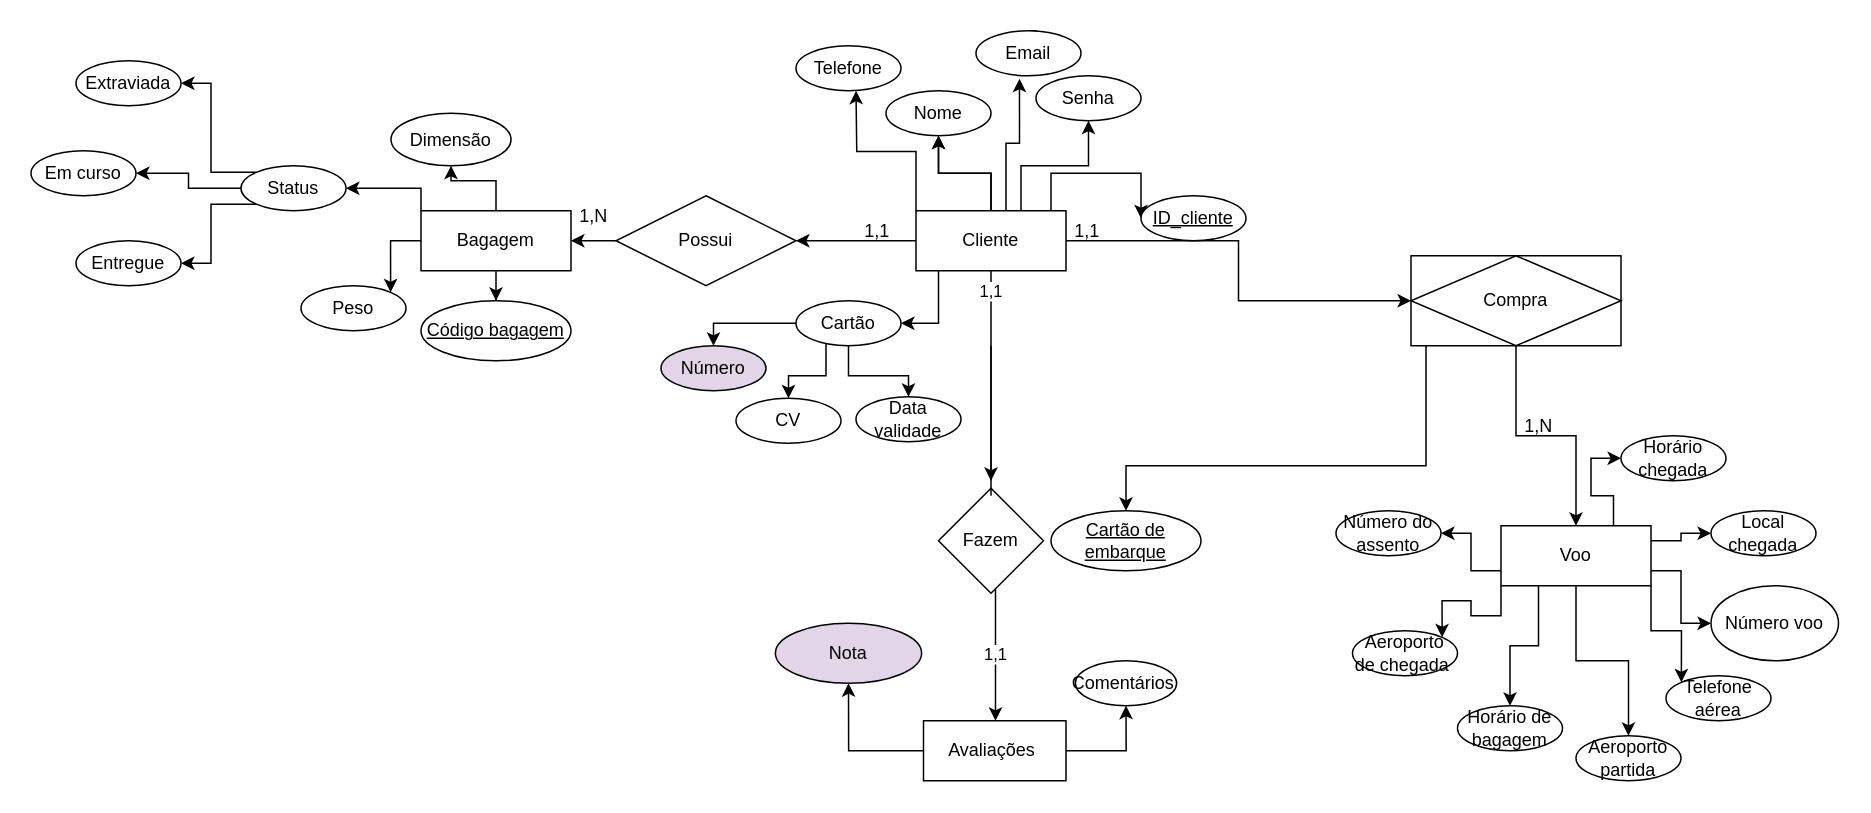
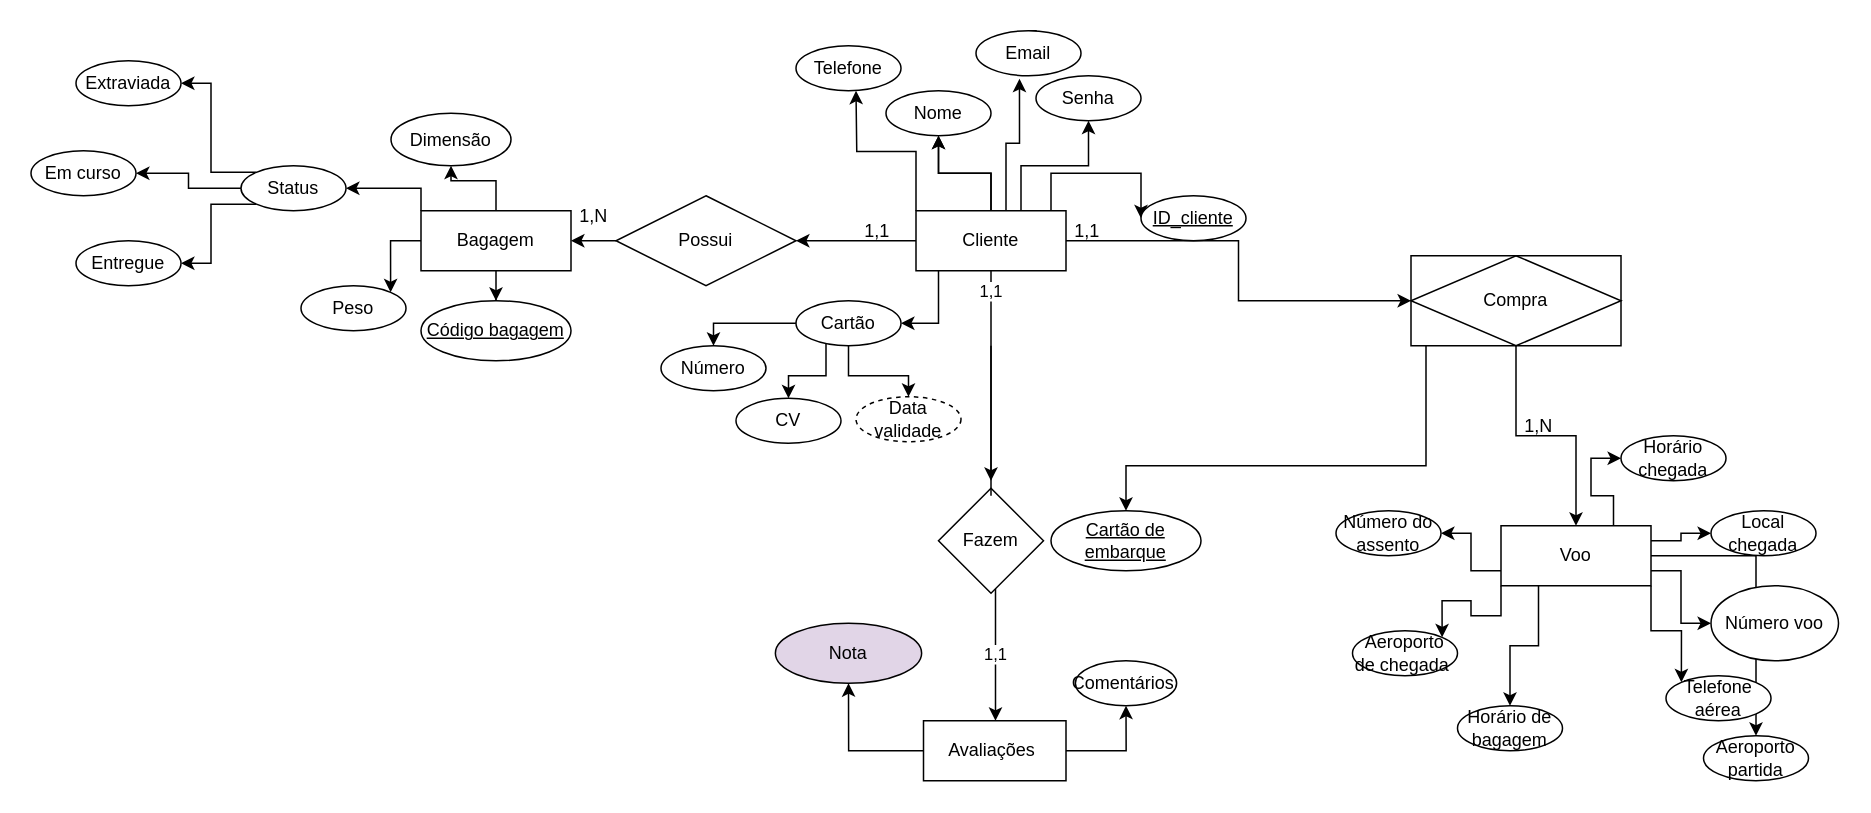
(713, 368) -> (713, 368)
(908, 419) -> (908, 419)
(1628, 758) -> (1756, 758)
